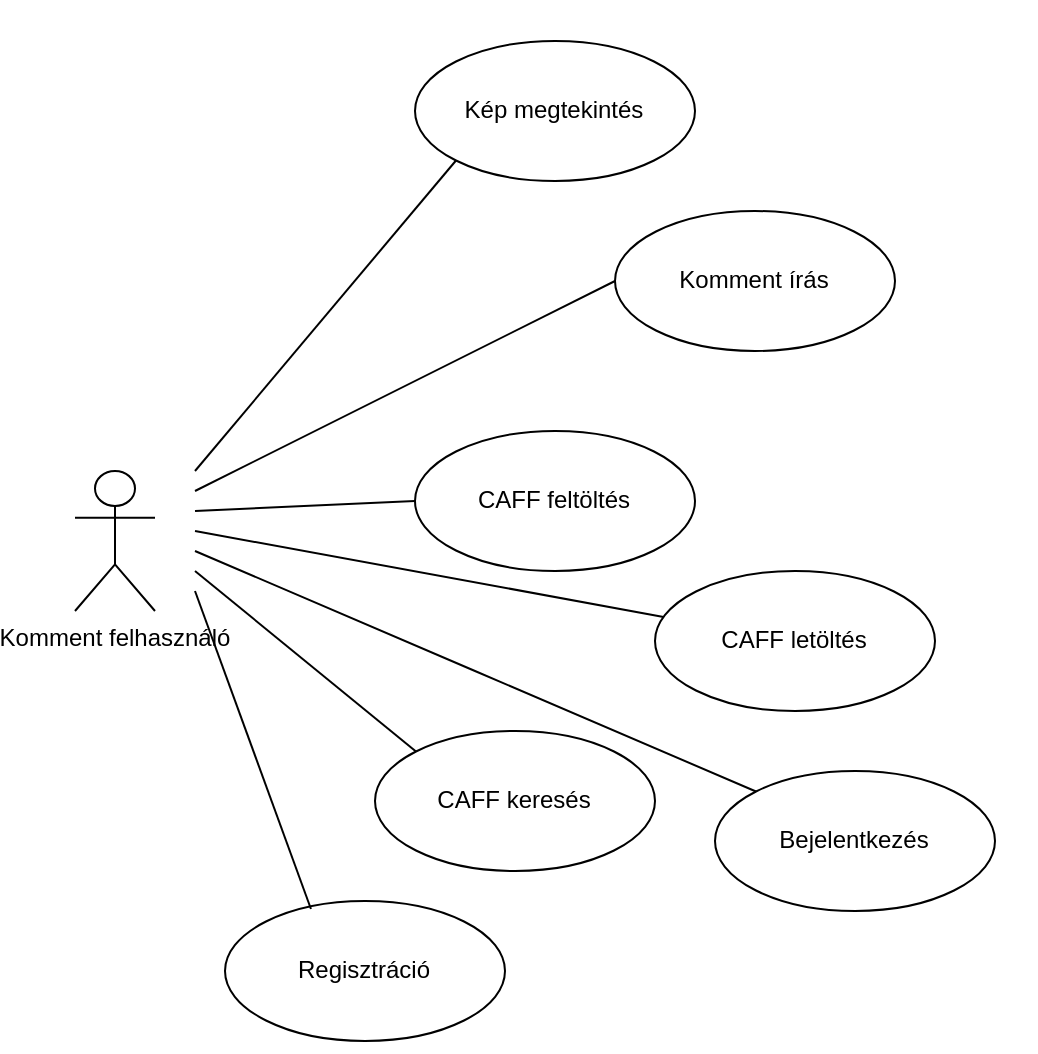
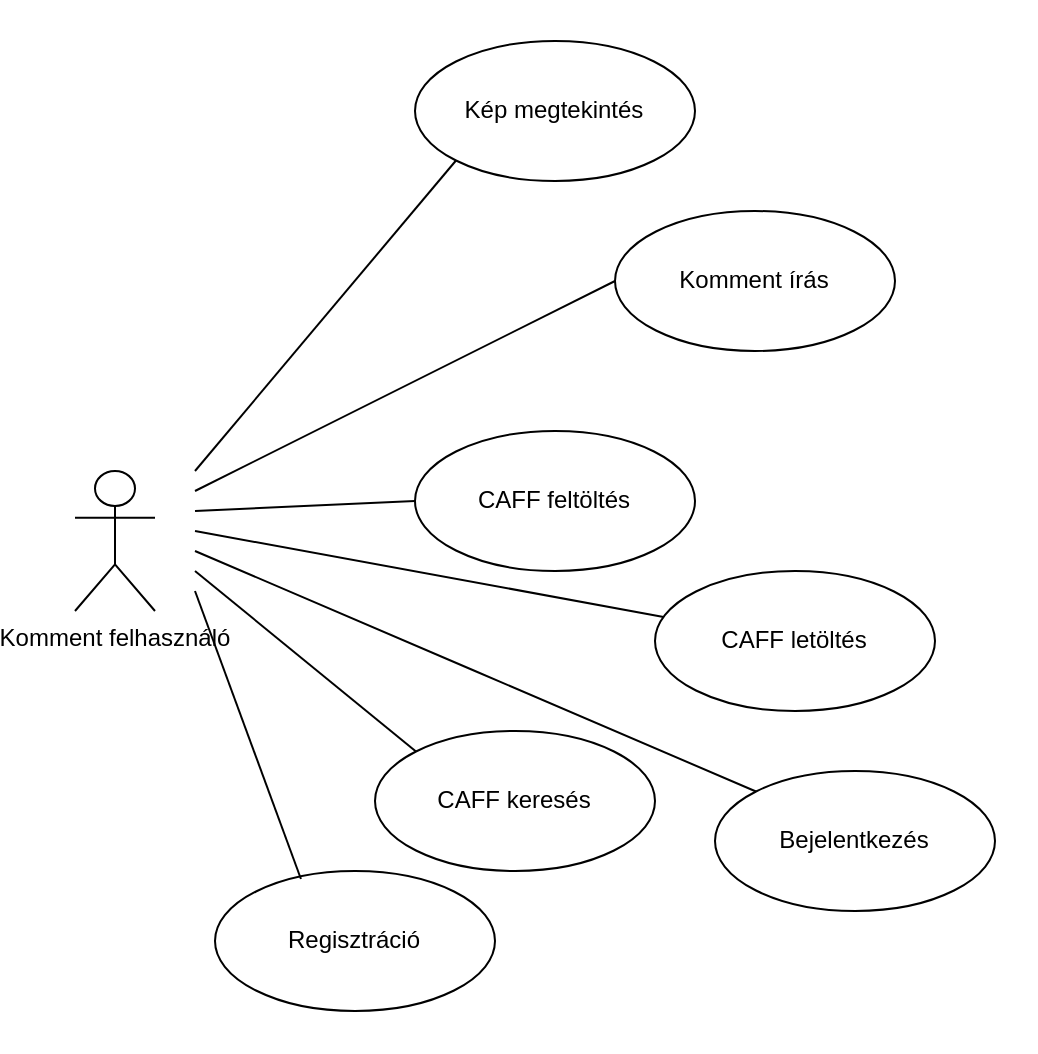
(365, 971) -> (355, 941)
